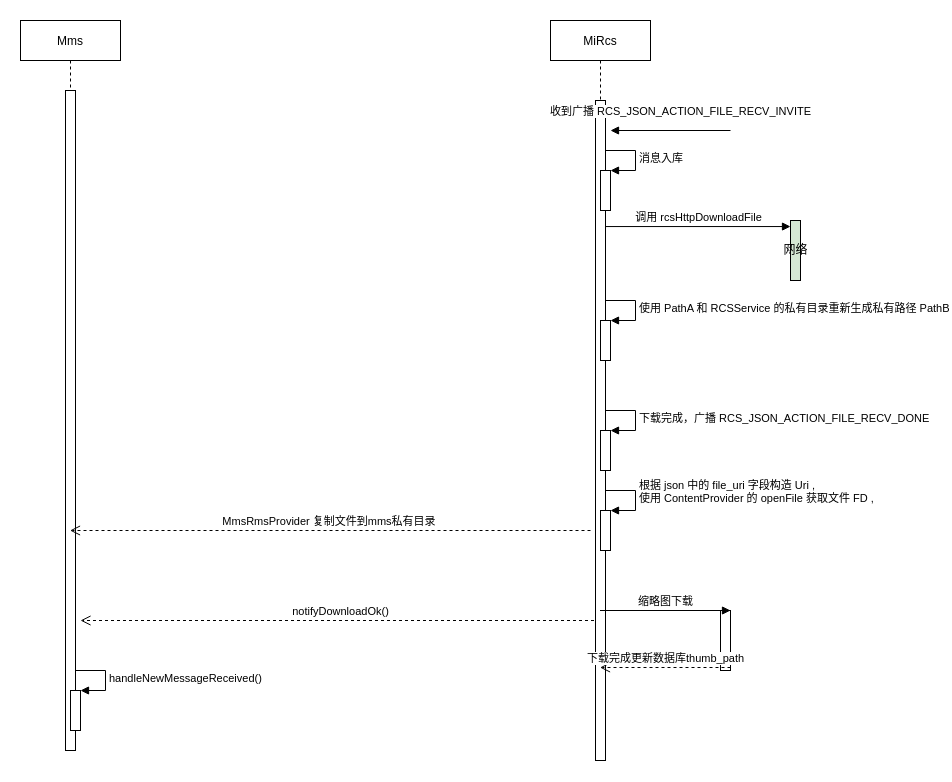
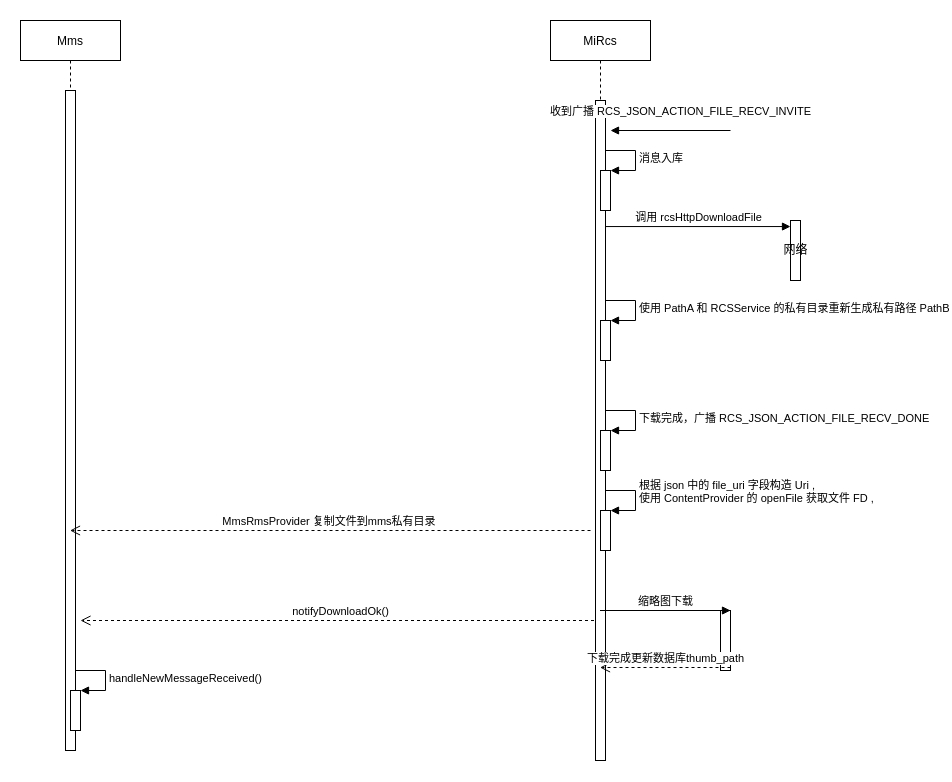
(796, 251) -> (796, 251)
